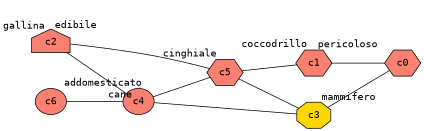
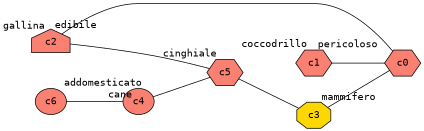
(269, 68) -> none
(97, 73) -> (232, 4)
(225, 108) -> none
